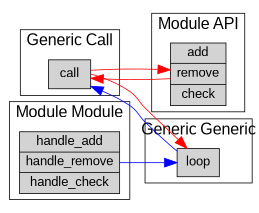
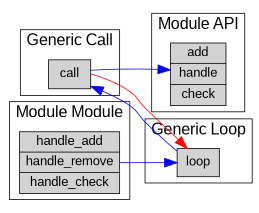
(126, 69) -> (126, 69)
(198, 73) -> (198, 73)
(137, 80) -> none
(199, 131) -> (199, 131)
